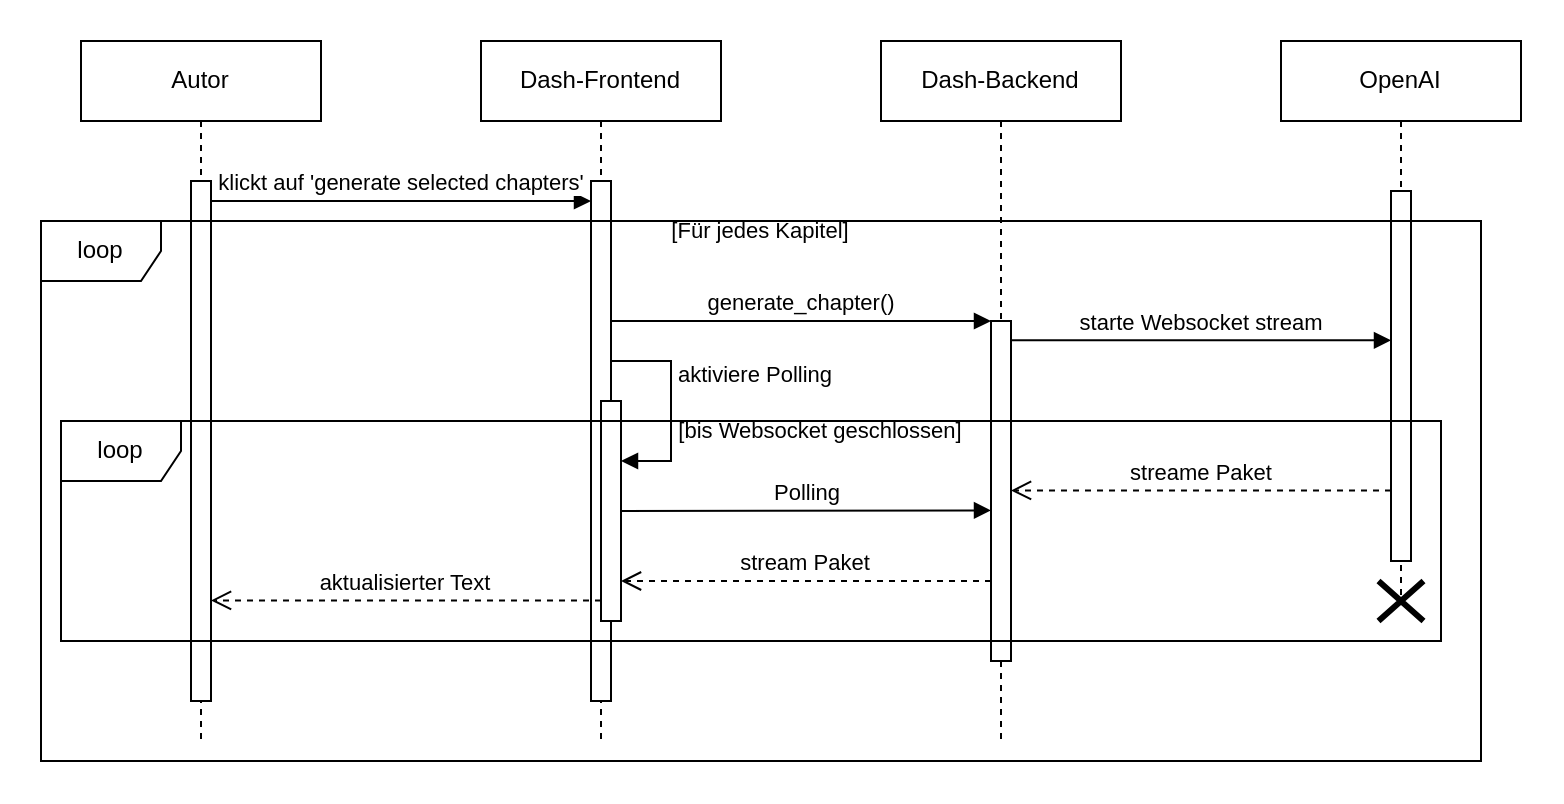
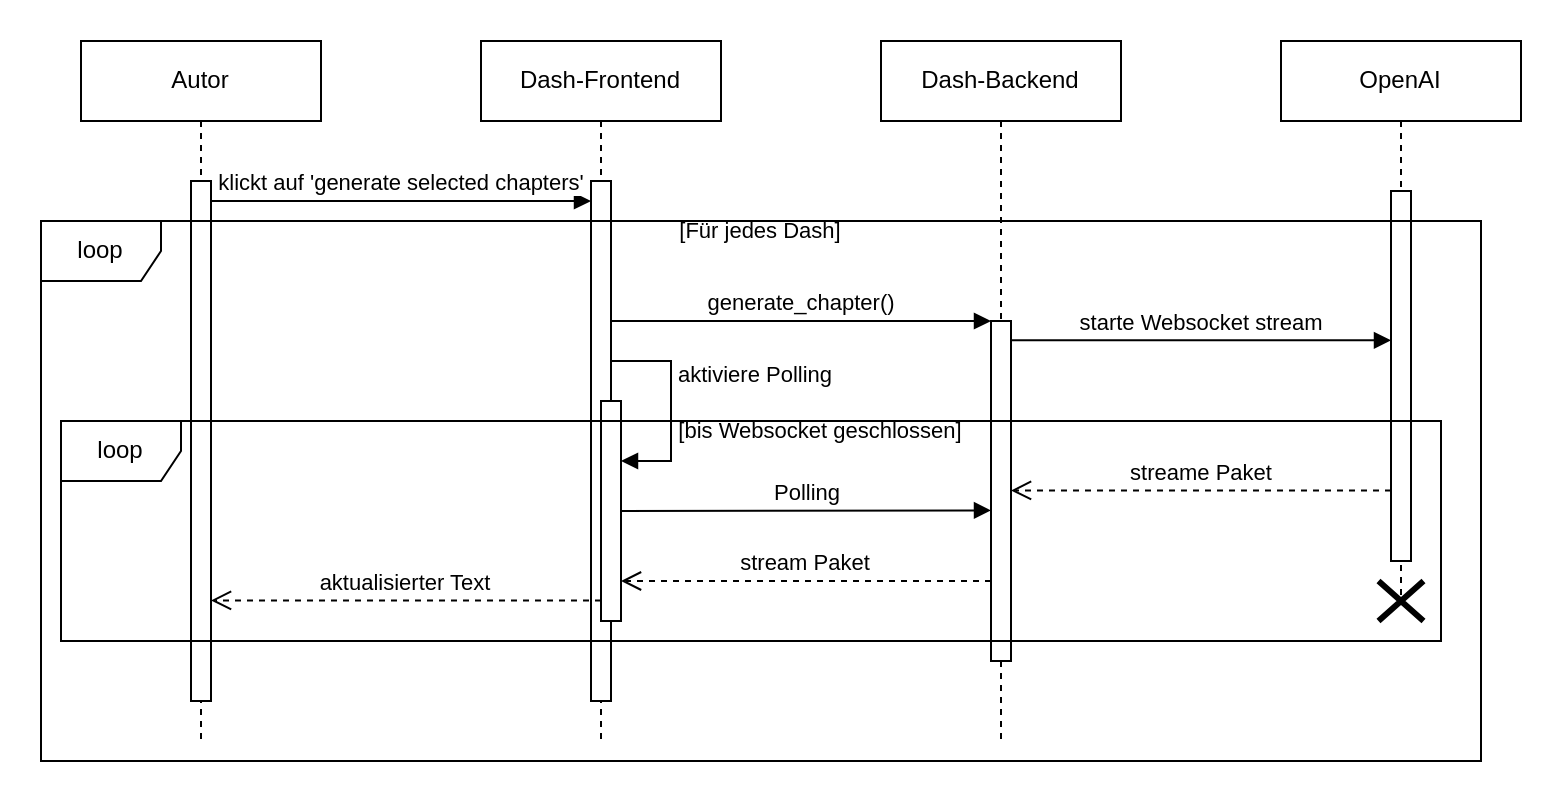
(761, 231) -> (761, 231)
